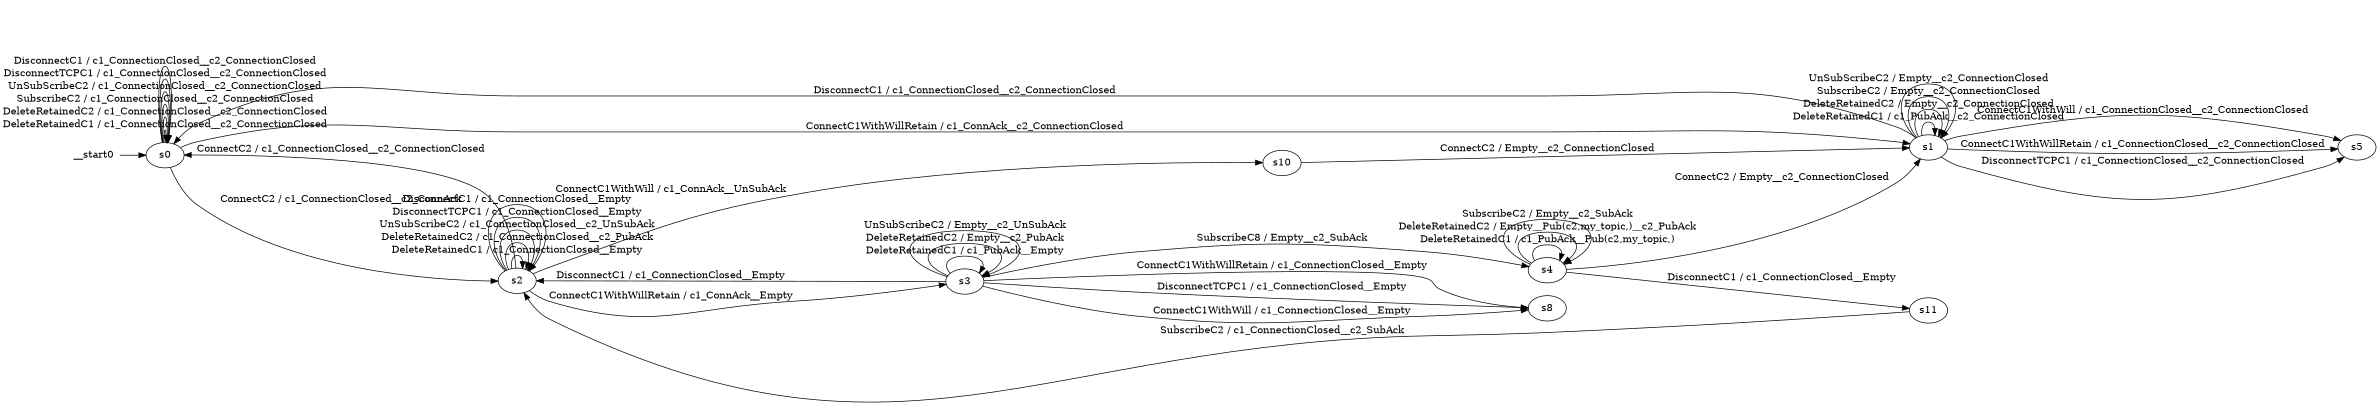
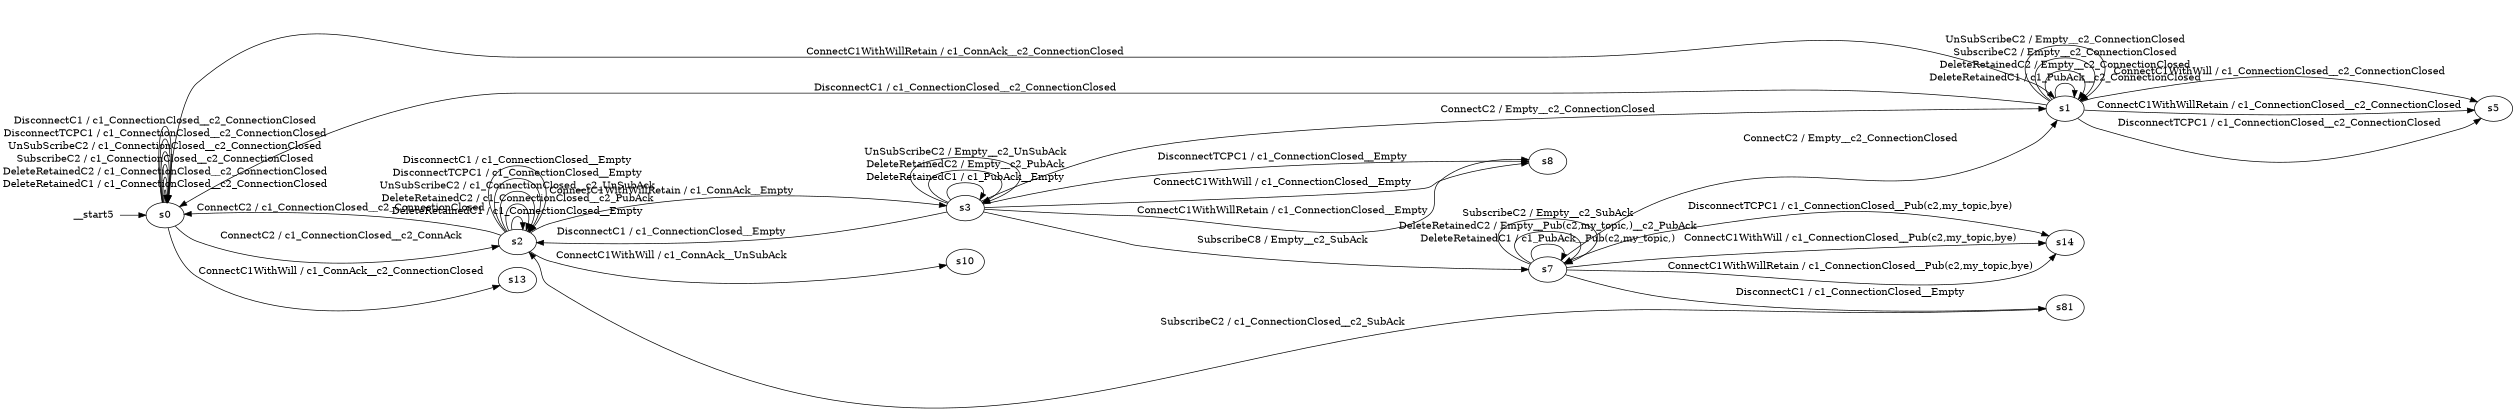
(94, 155) -> (94, 215)
(1602, 155) -> (1505, 120)
none -> (2065, 243)
(1547, 270) -> (1548, 270)
none -> (517, 280)
(1928, 310) -> (2065, 308)
